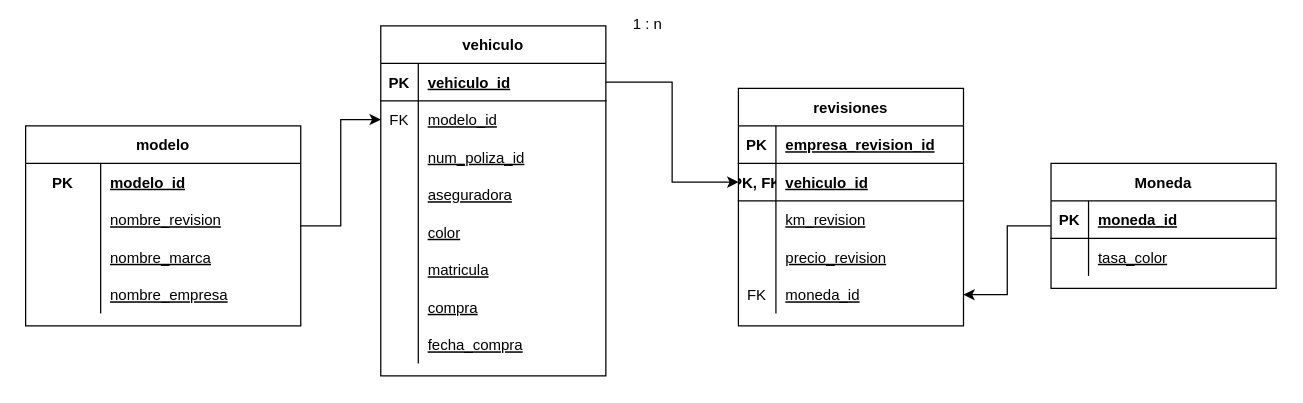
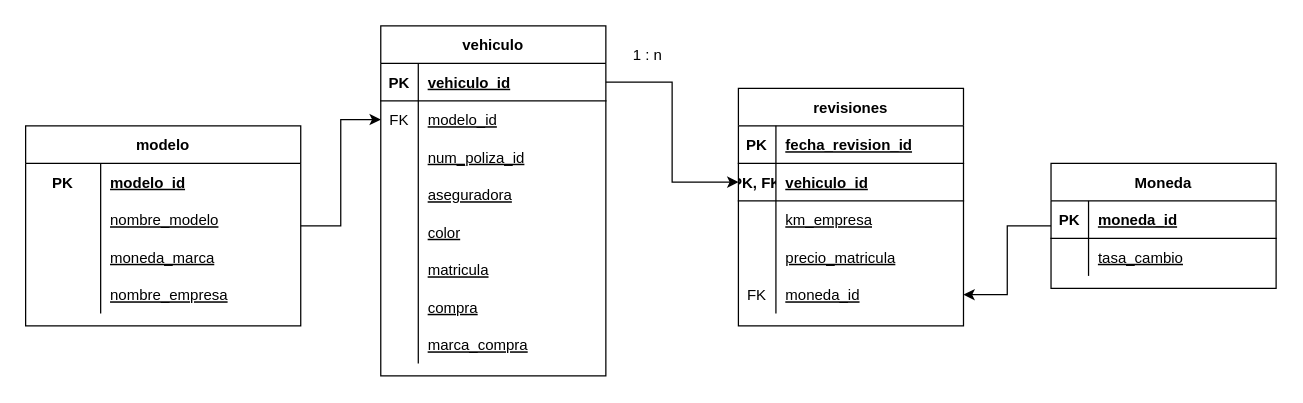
(651, 26) -> (651, 57)
(859, 145) -> (851, 145)
(169, 220) -> (163, 220)
(827, 220) -> (827, 220)
(160, 258) -> (160, 258)
(842, 258) -> (846, 258)
(1138, 258) -> (1142, 258)
(478, 345) -> (478, 345)
